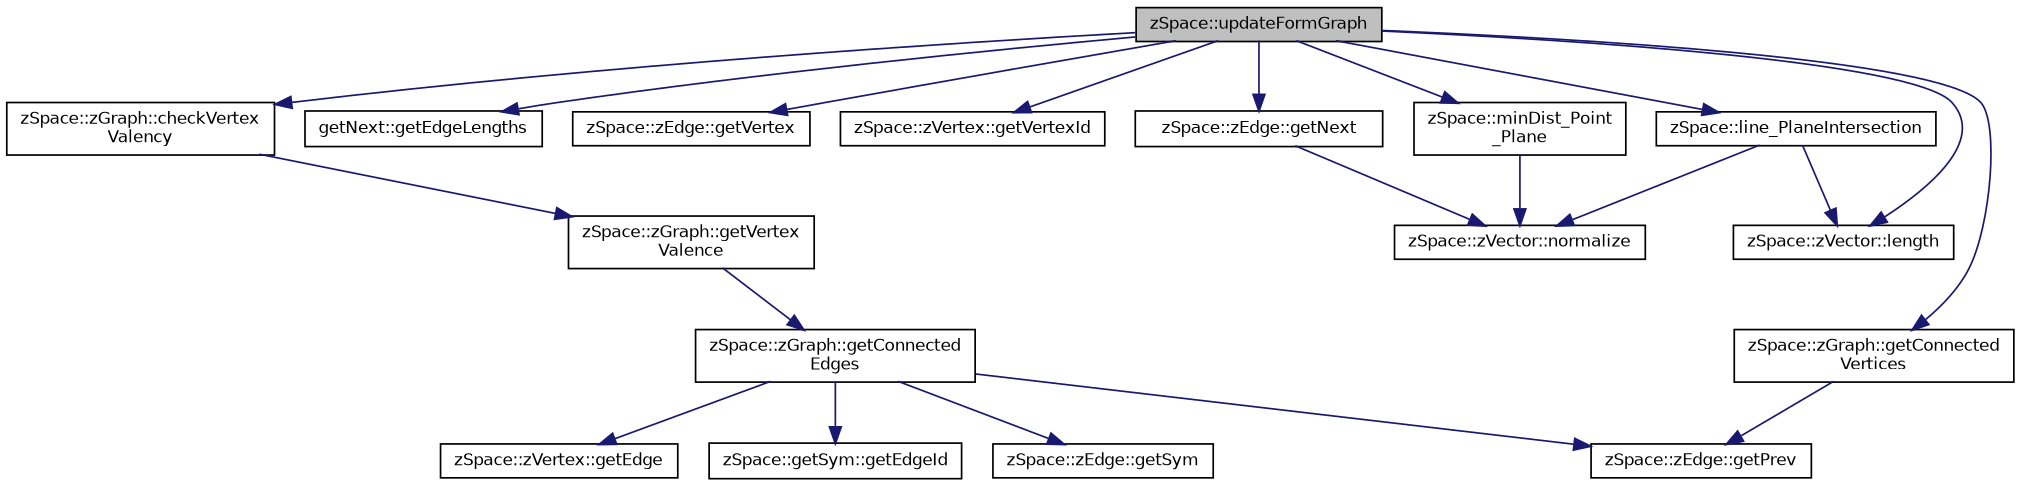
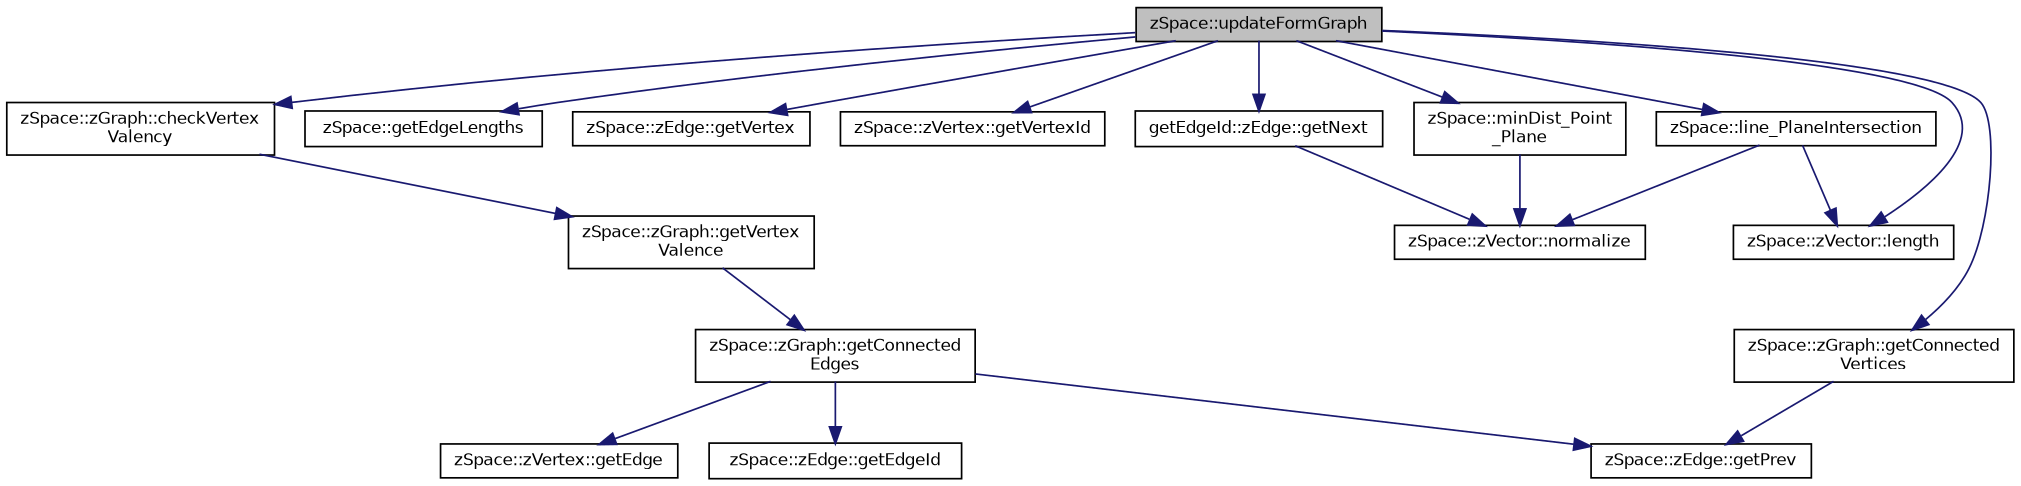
(424, 129) -> (424, 129)
(1259, 129) -> (1259, 129)
(835, 461) -> (835, 461)
(1103, 461) -> none
